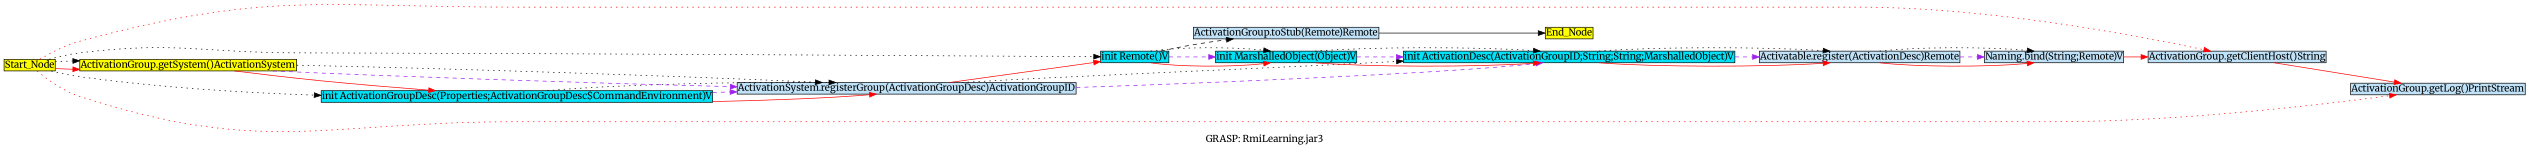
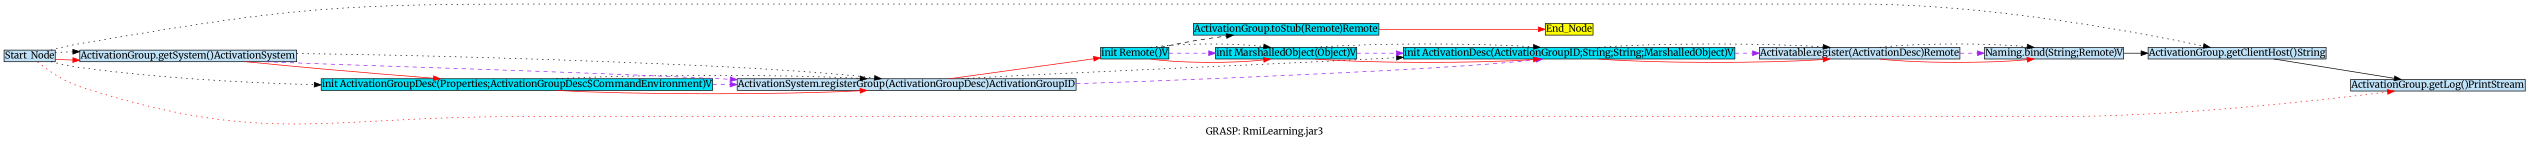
(1120, 7) -> (1127, 4)
(1286, 33) -> (1286, 29)
(1459, 33) -> (1459, 29)
(571, 54) -> none
(2132, 57) -> (2132, 53)
(30, 65) -> (30, 56)
(188, 65) -> (188, 56)
(2334, 72) -> (2334, 69)
